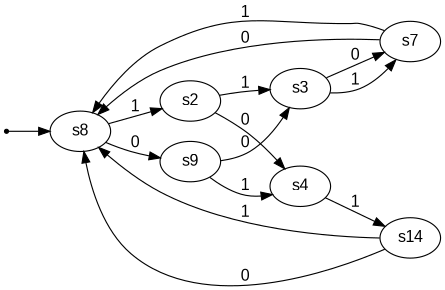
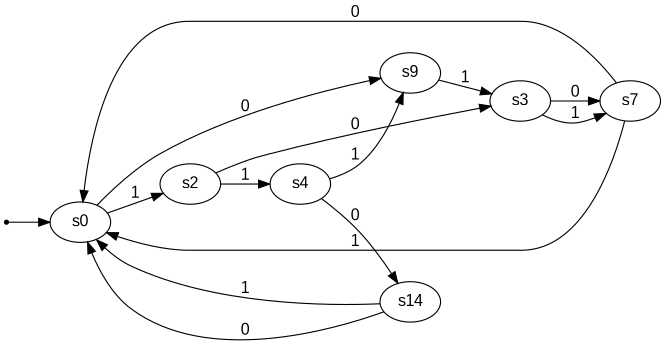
(245, 84) -> (355, 125)
(245, 121) -> (245, 176)
(80, 131) -> (80, 222)
(245, 143) -> (465, 78)
(234, 192) -> (373, 150)
(355, 203) -> (355, 216)
